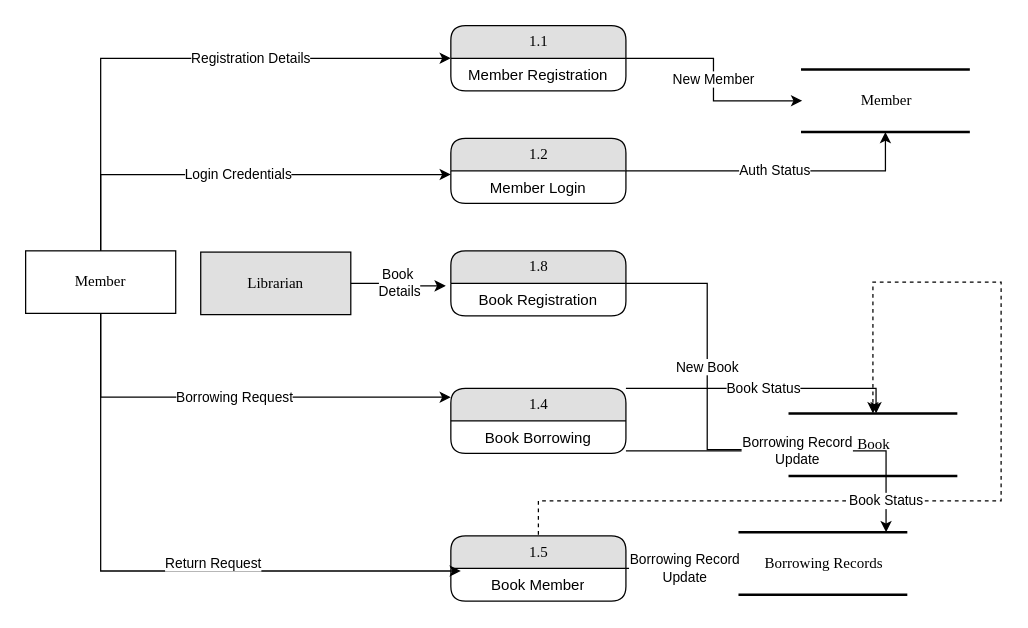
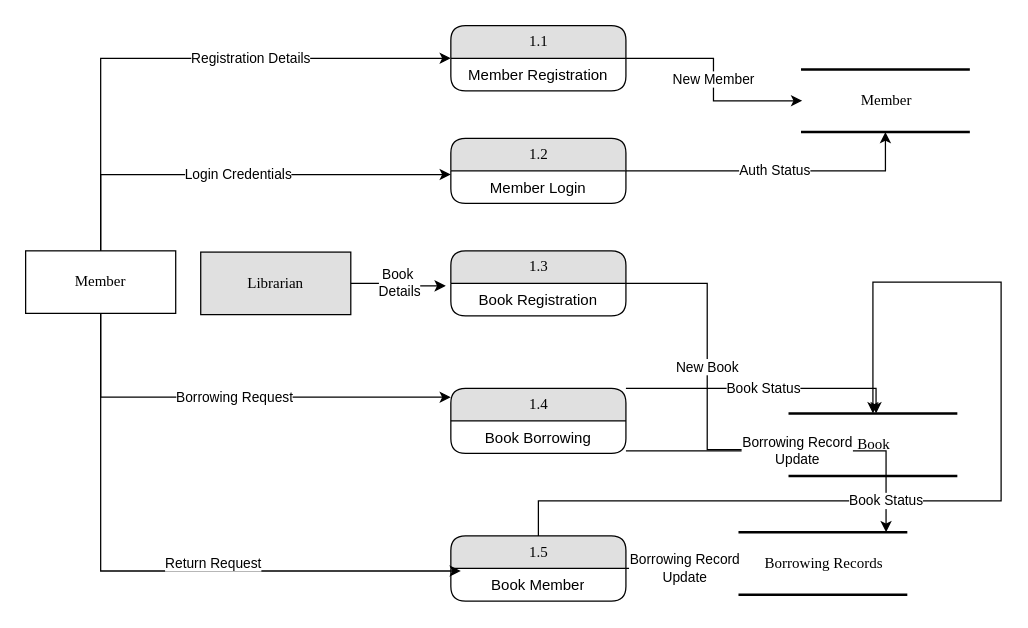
(539, 267) -> (539, 267)
(1001, 308) -> (1001, 308)
